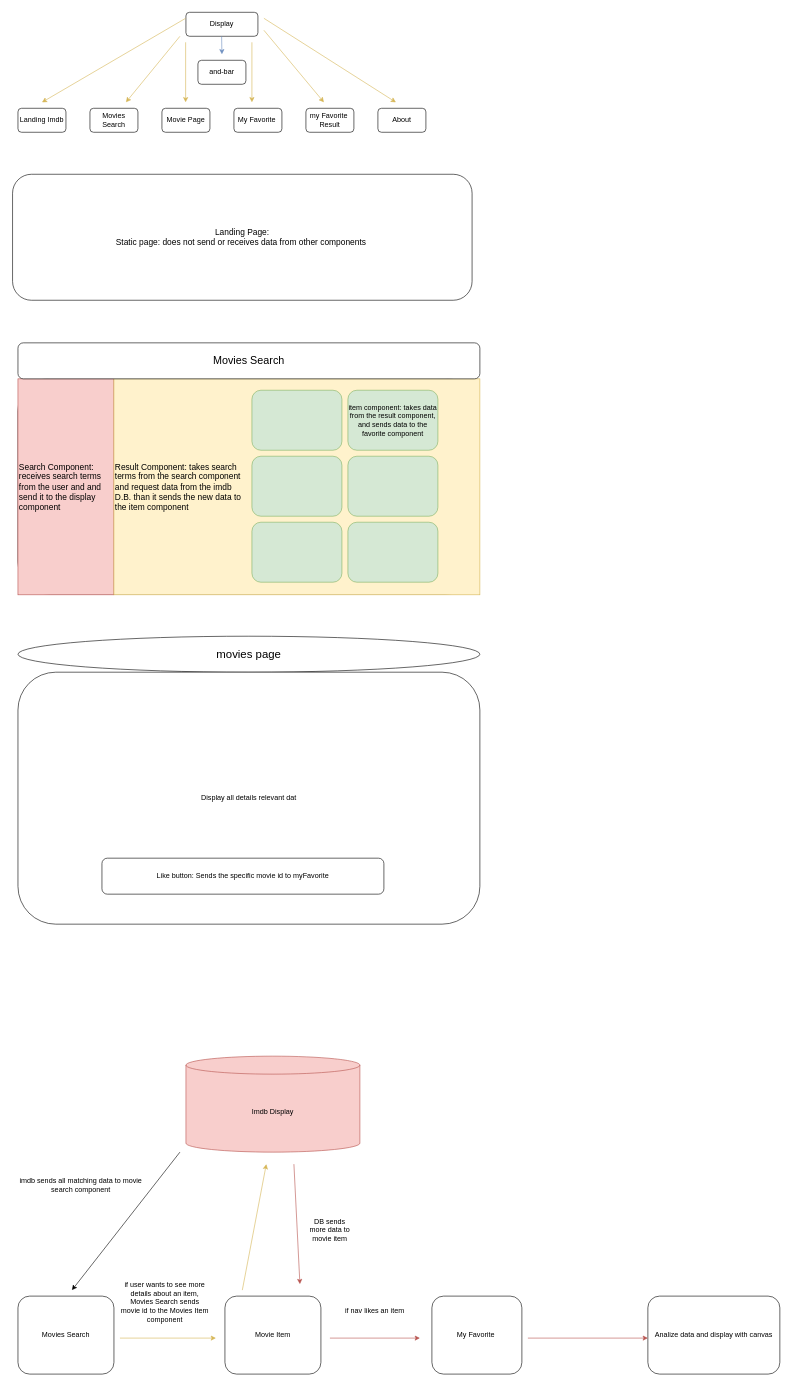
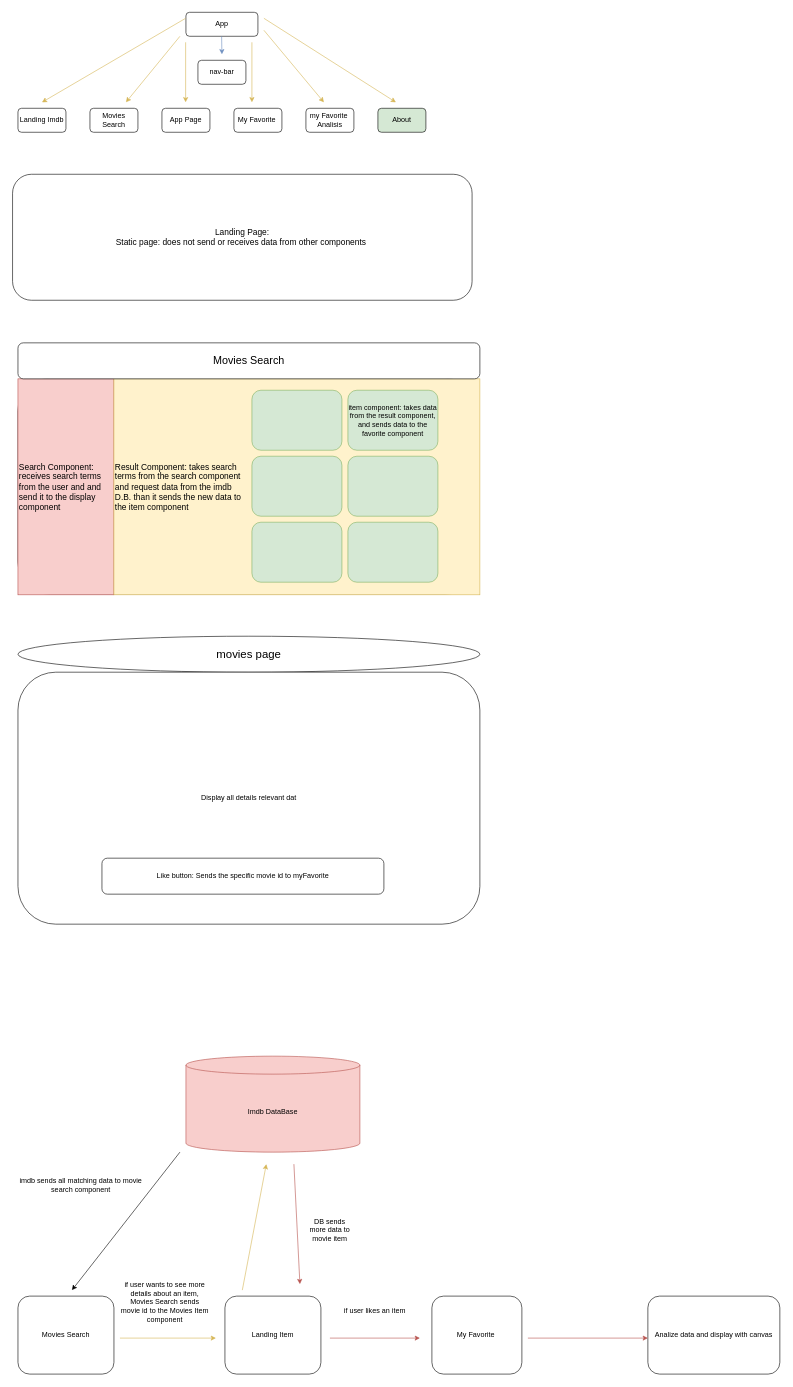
(222, 24) -> (222, 24)
(222, 72) -> (222, 72)
(186, 120) -> (186, 120)
(330, 120) -> (330, 120)
(402, 120) -> (402, 120)
(273, 1112) -> (273, 1112)
(375, 1311) -> (375, 1311)
(273, 1335) -> (273, 1335)
